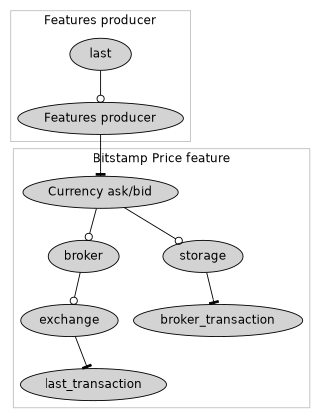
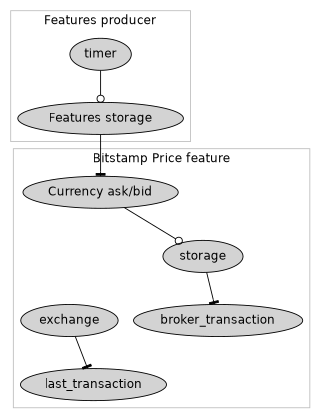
(101, 54) -> (101, 54)
(101, 118) -> (101, 118)
(84, 256) -> none
